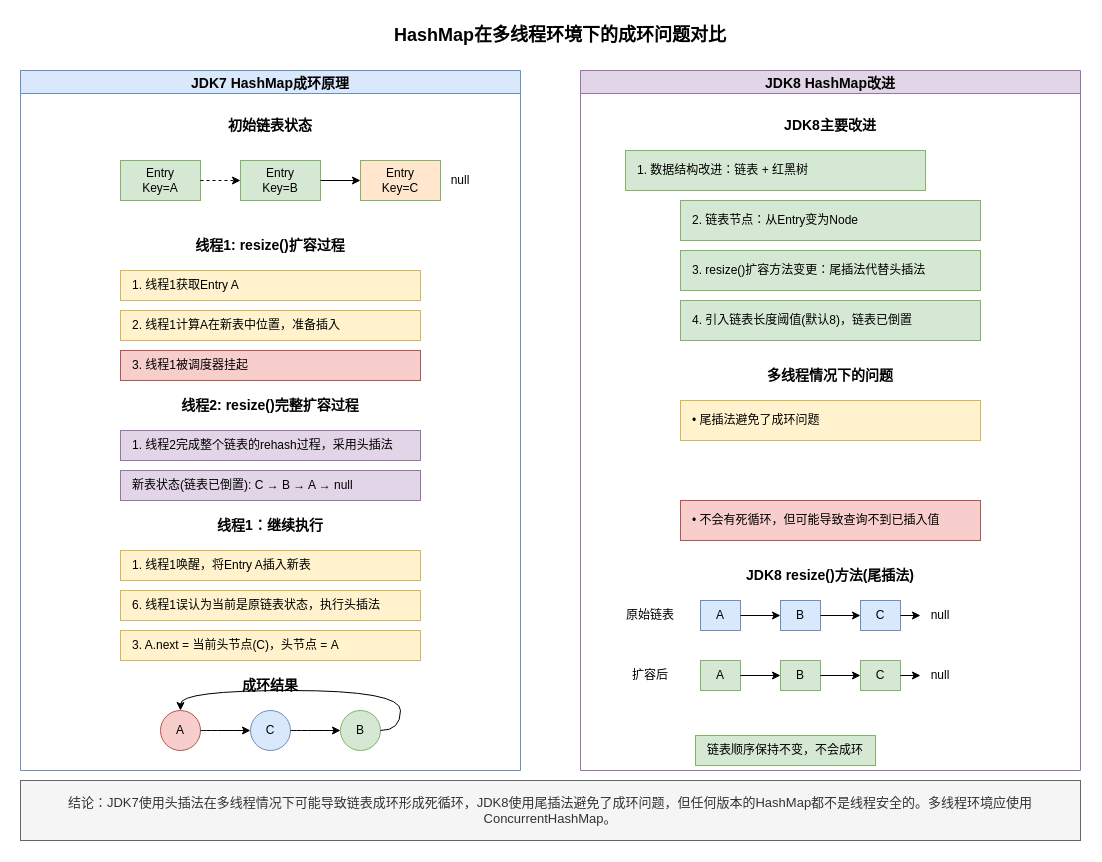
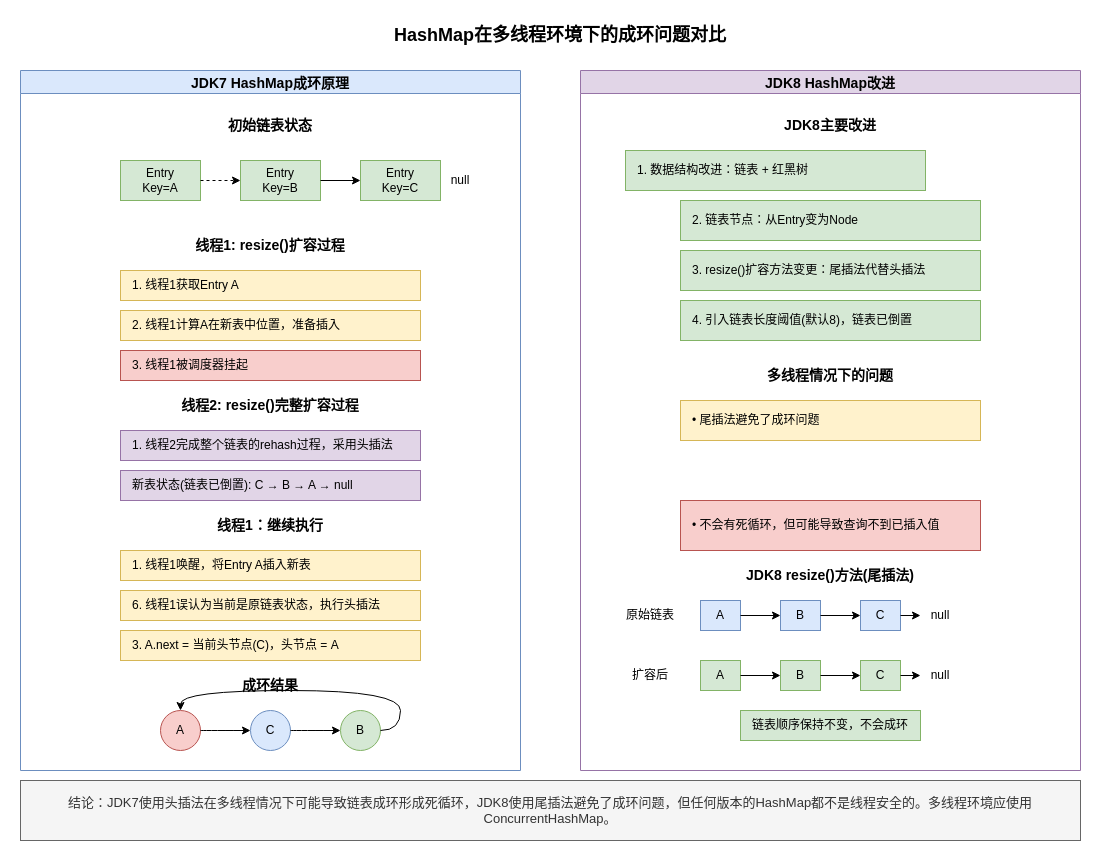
(401, 181) -> (401, 181)
(831, 521) -> (831, 526)
(786, 751) -> (831, 726)
